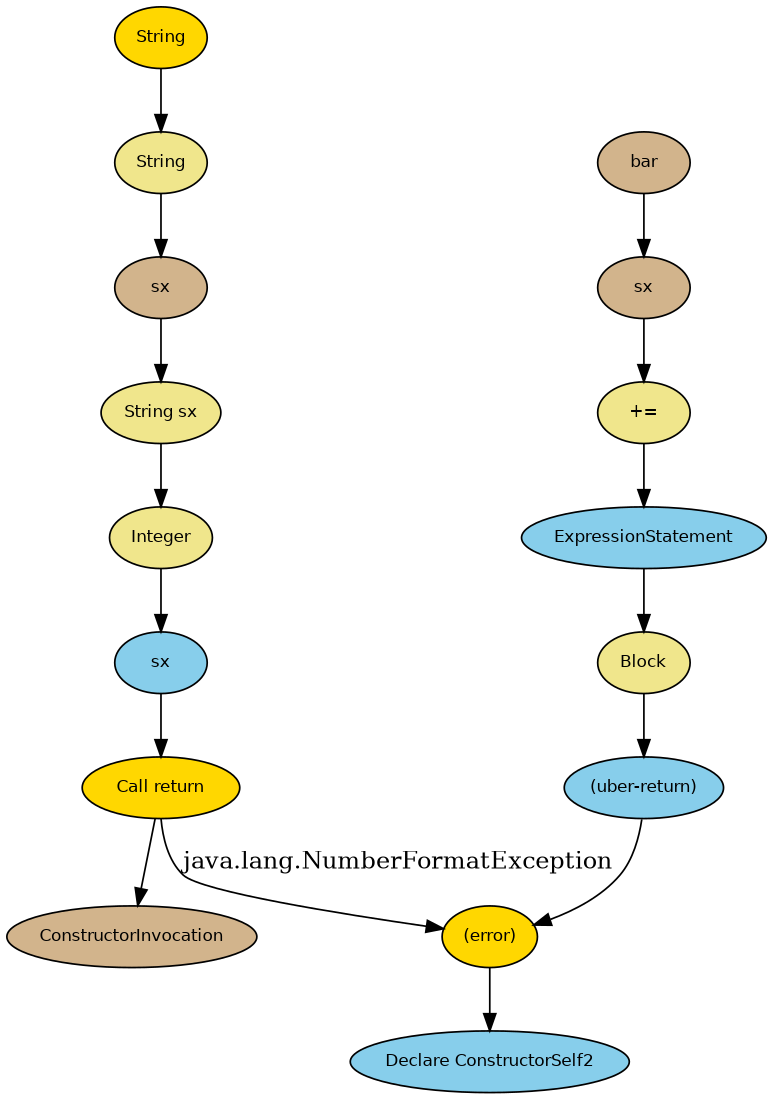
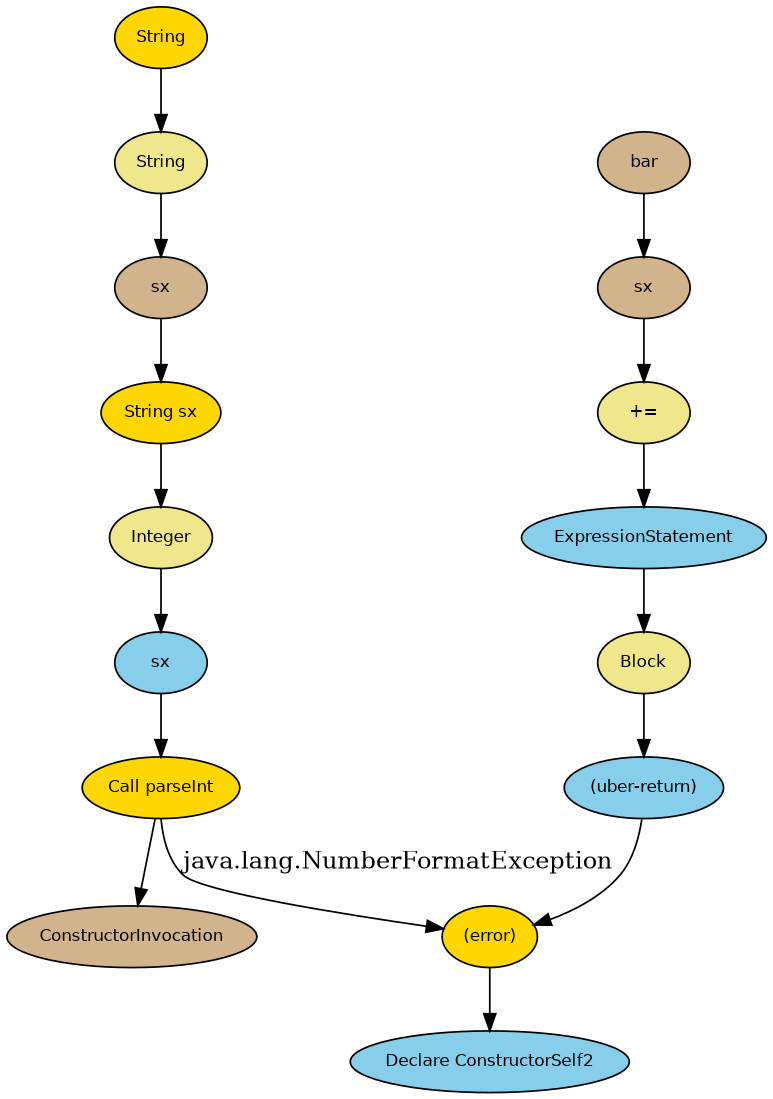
(161, 413) -> (161, 413)
(161, 788) -> (161, 788)
